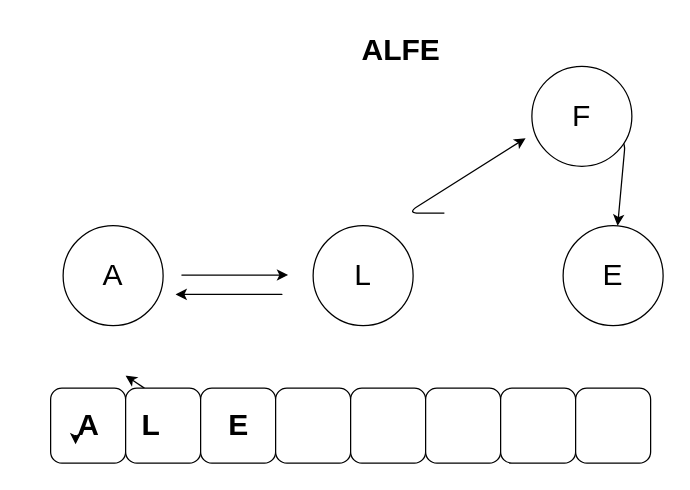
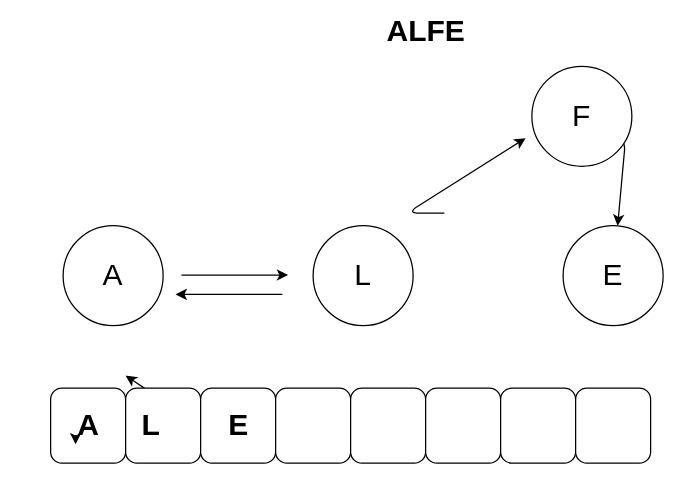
(401, 51) -> (426, 32)
